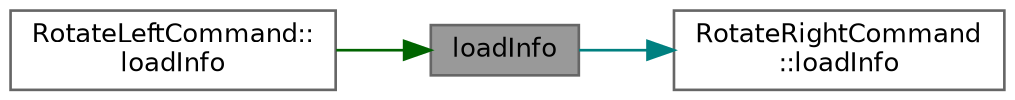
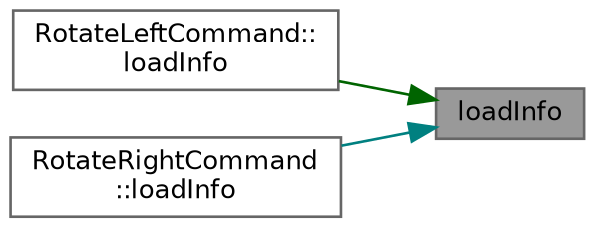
(613, 50) -> (376, 139)
